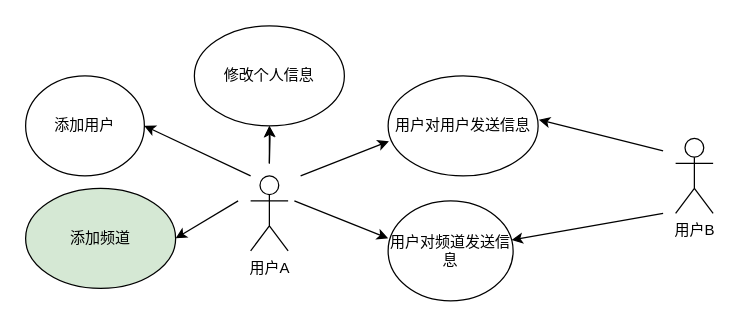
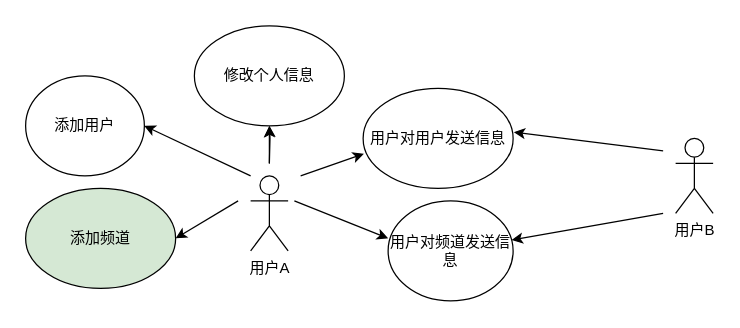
(463, 126) -> (438, 138)
